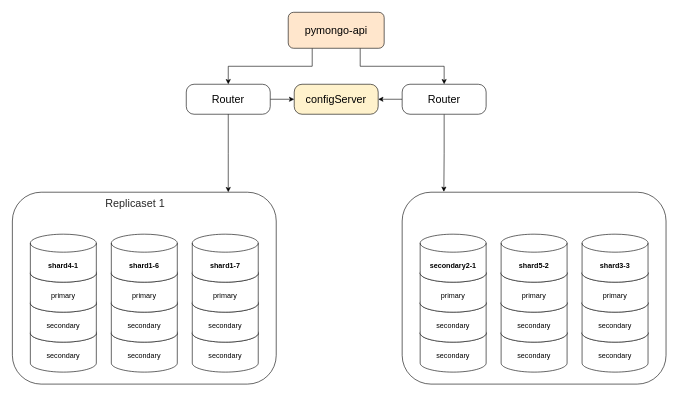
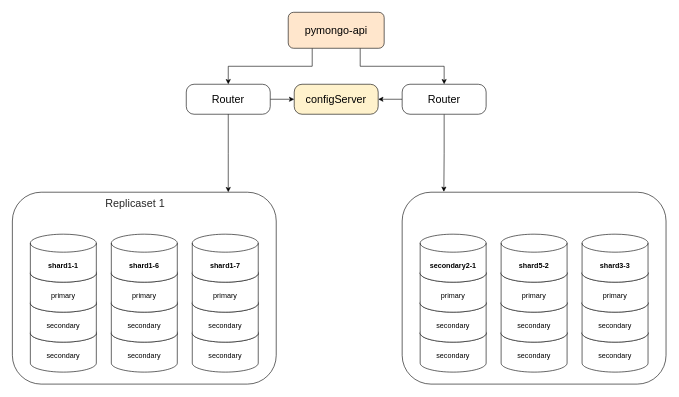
(63, 266) -> (63, 266)
